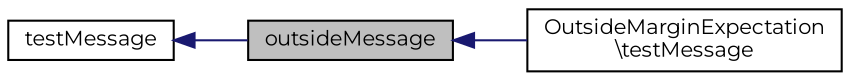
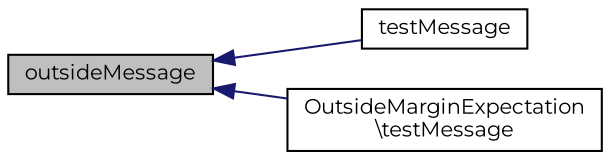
(221, 40) -> (298, 49)
